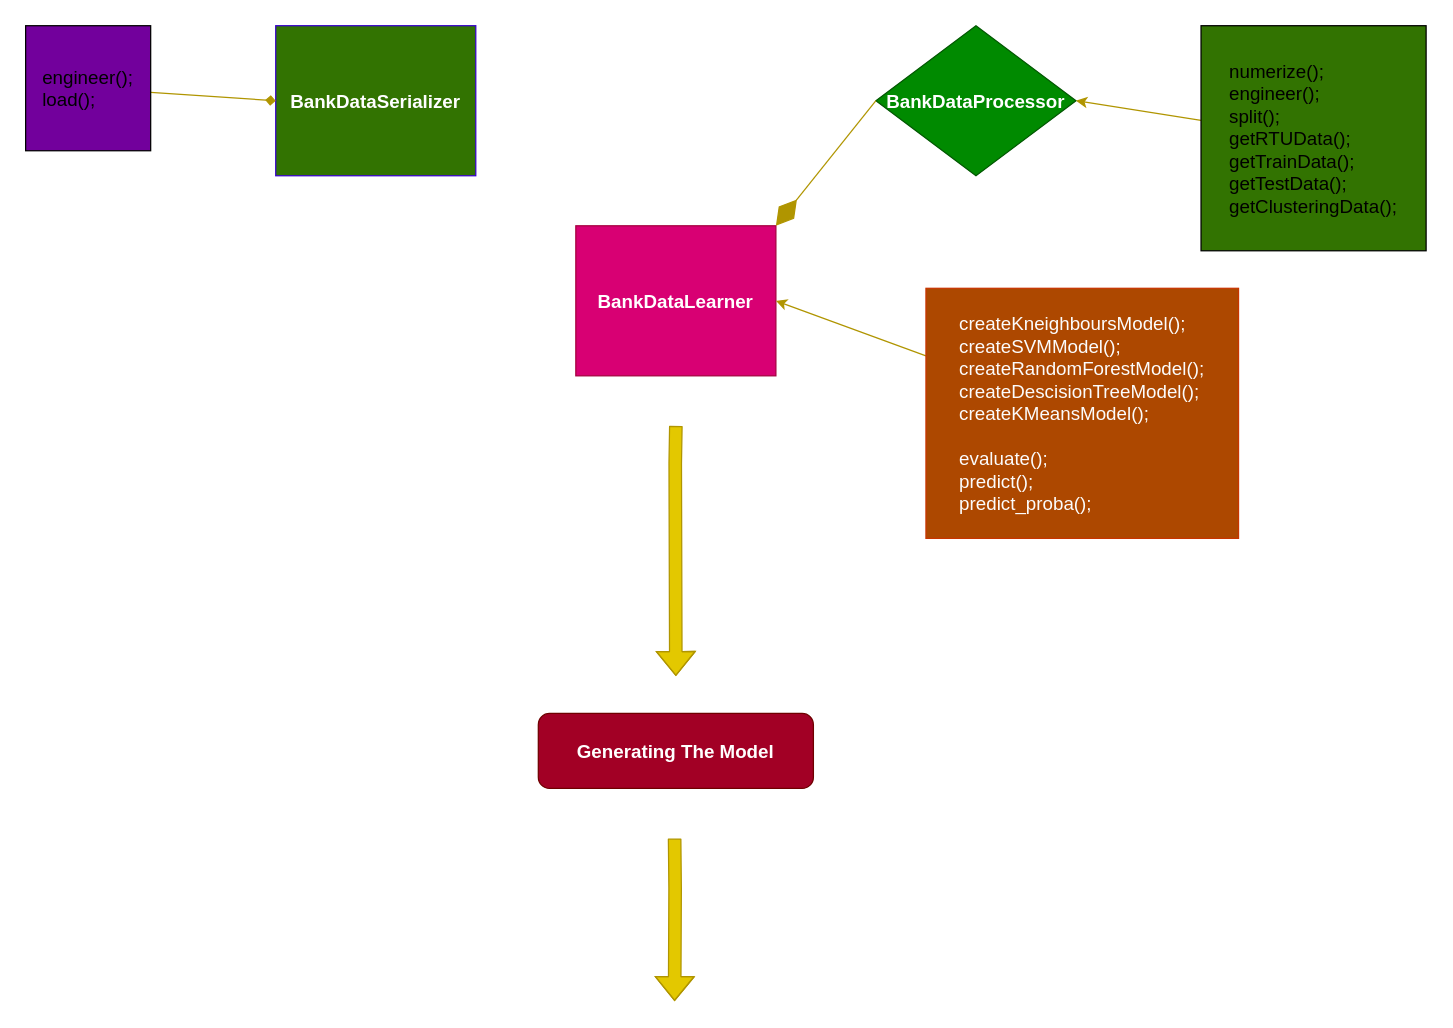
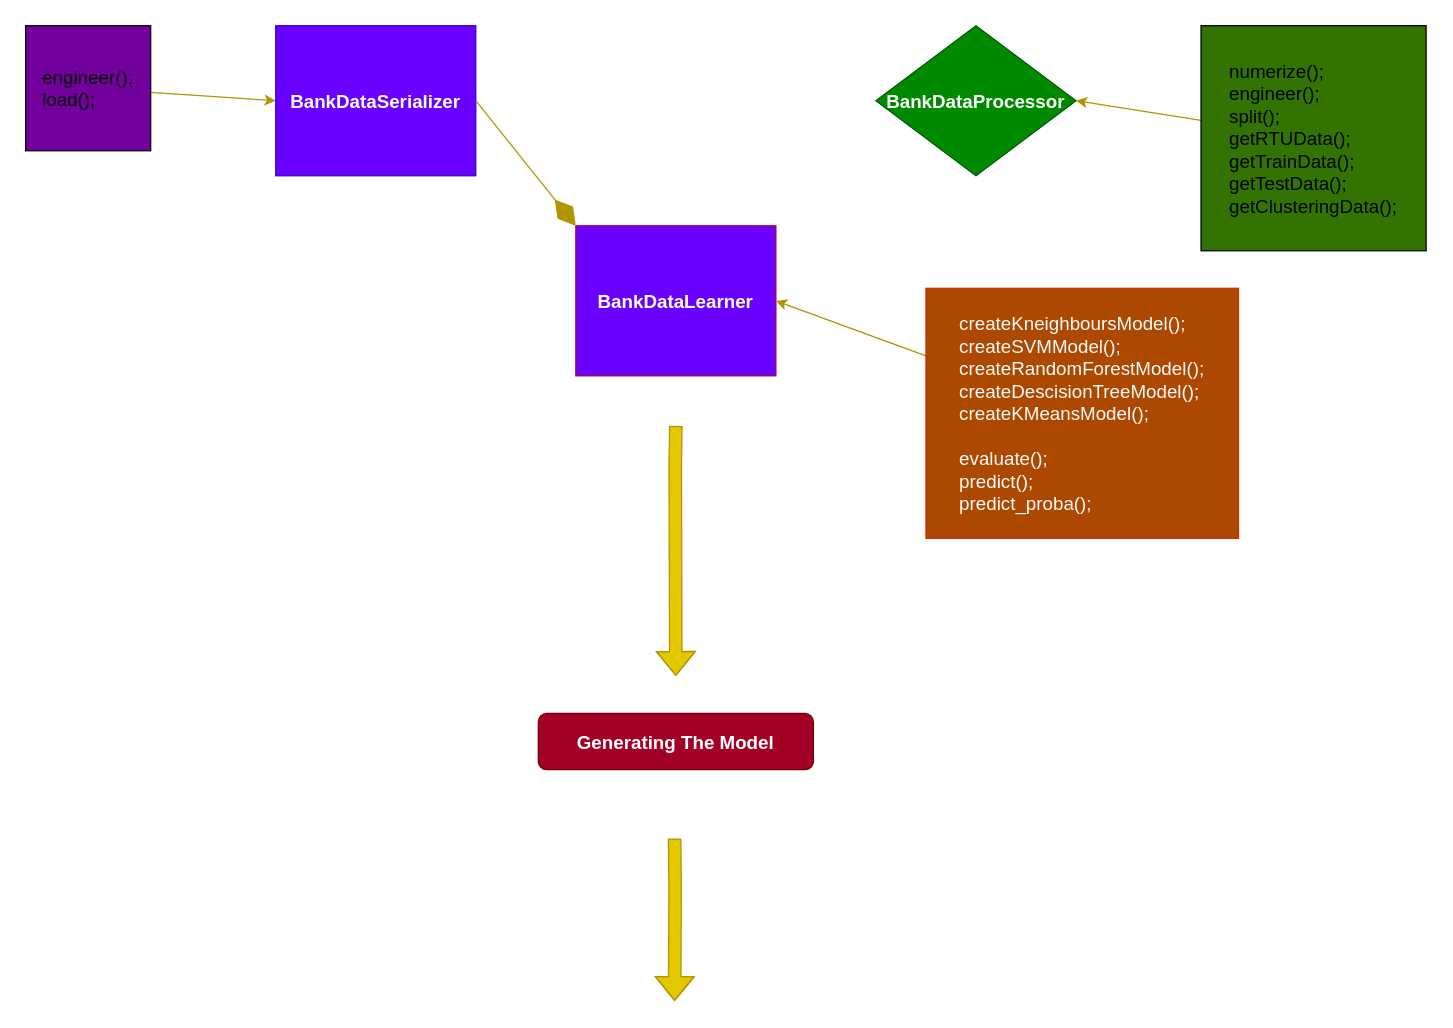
(265, 100) -> (266, 100)
(376, 101) -> (376, 101)
none -> (515, 150)
(836, 150) -> none
(676, 301) -> (676, 301)
(676, 751) -> (676, 741)
